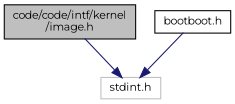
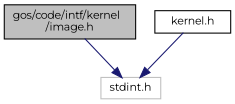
(70, 22) -> (70, 22)
(193, 22) -> (193, 22)
